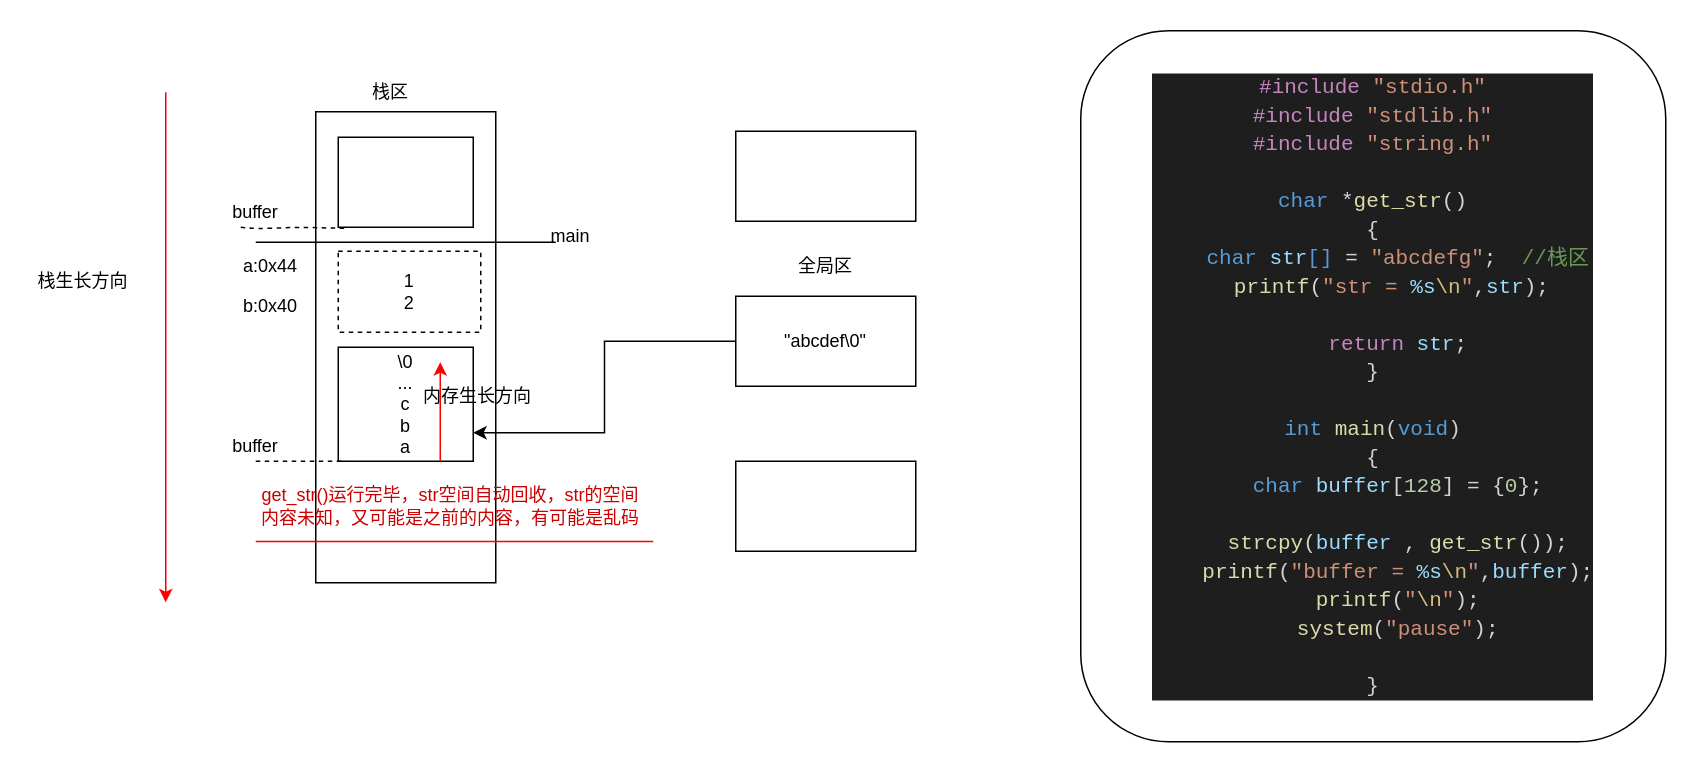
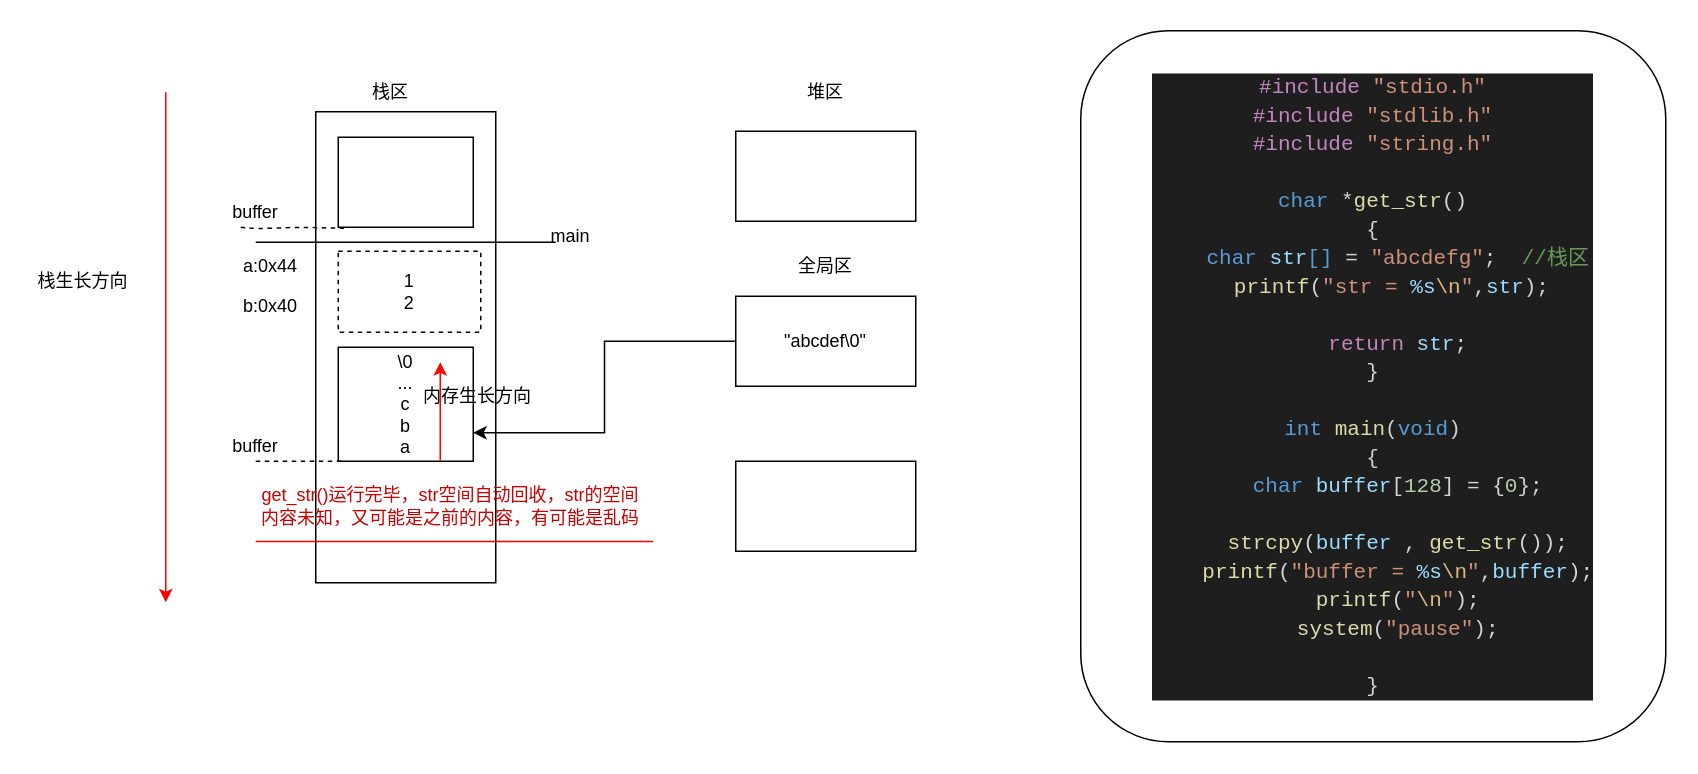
none -> (826, 92)
